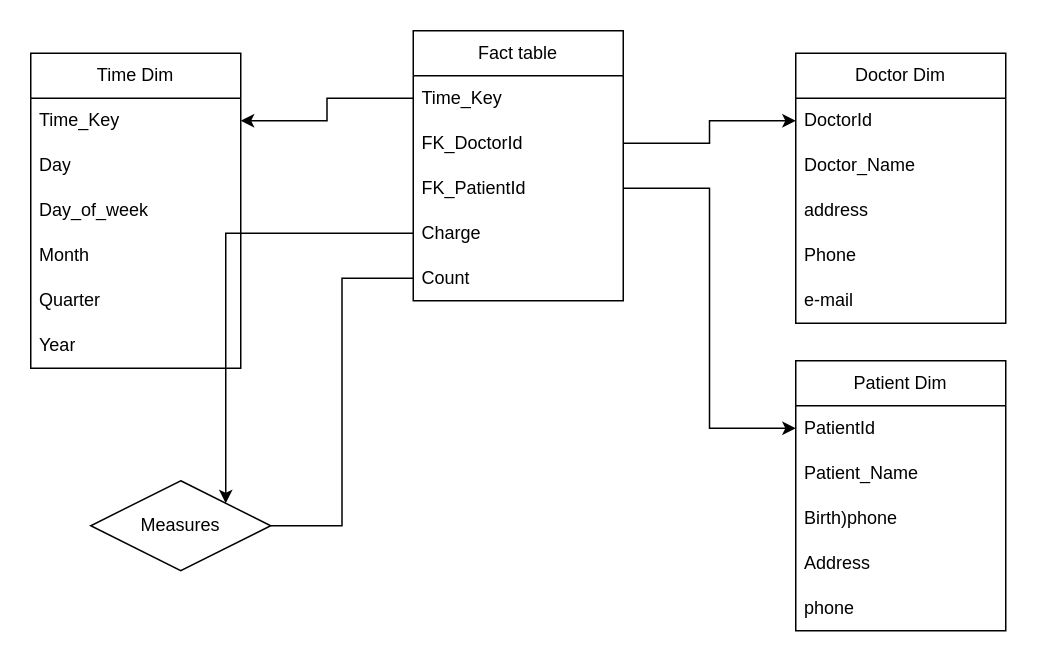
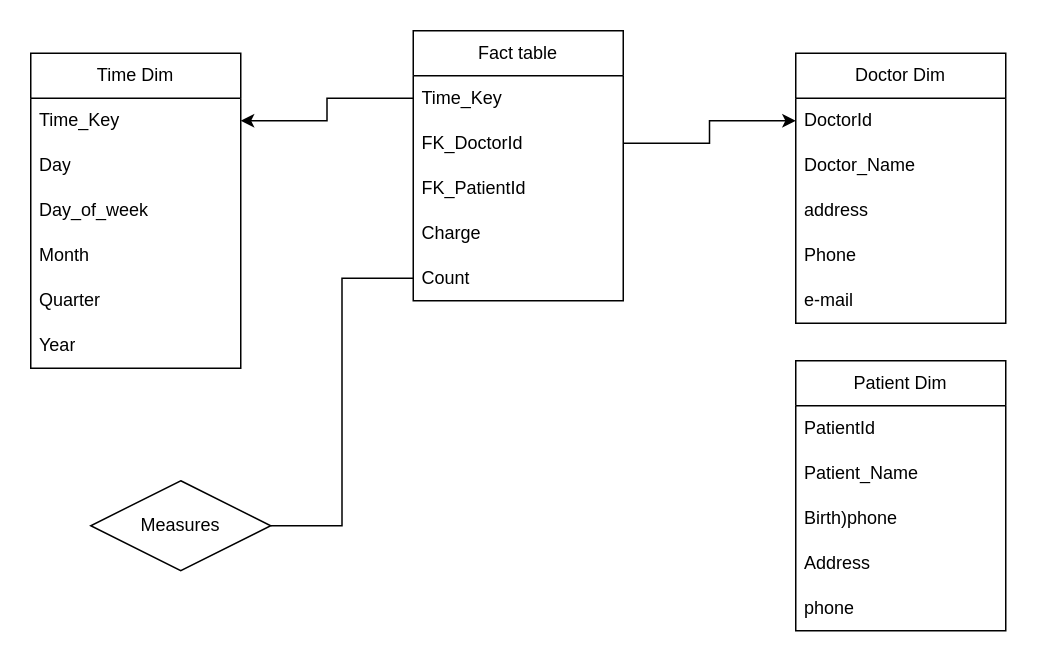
(226, 270) -> none
(710, 304) -> none
